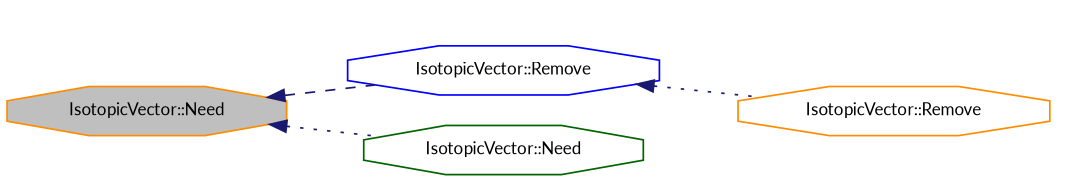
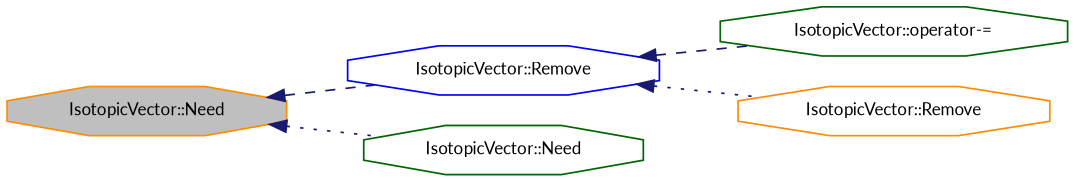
none -> (894, 31)
